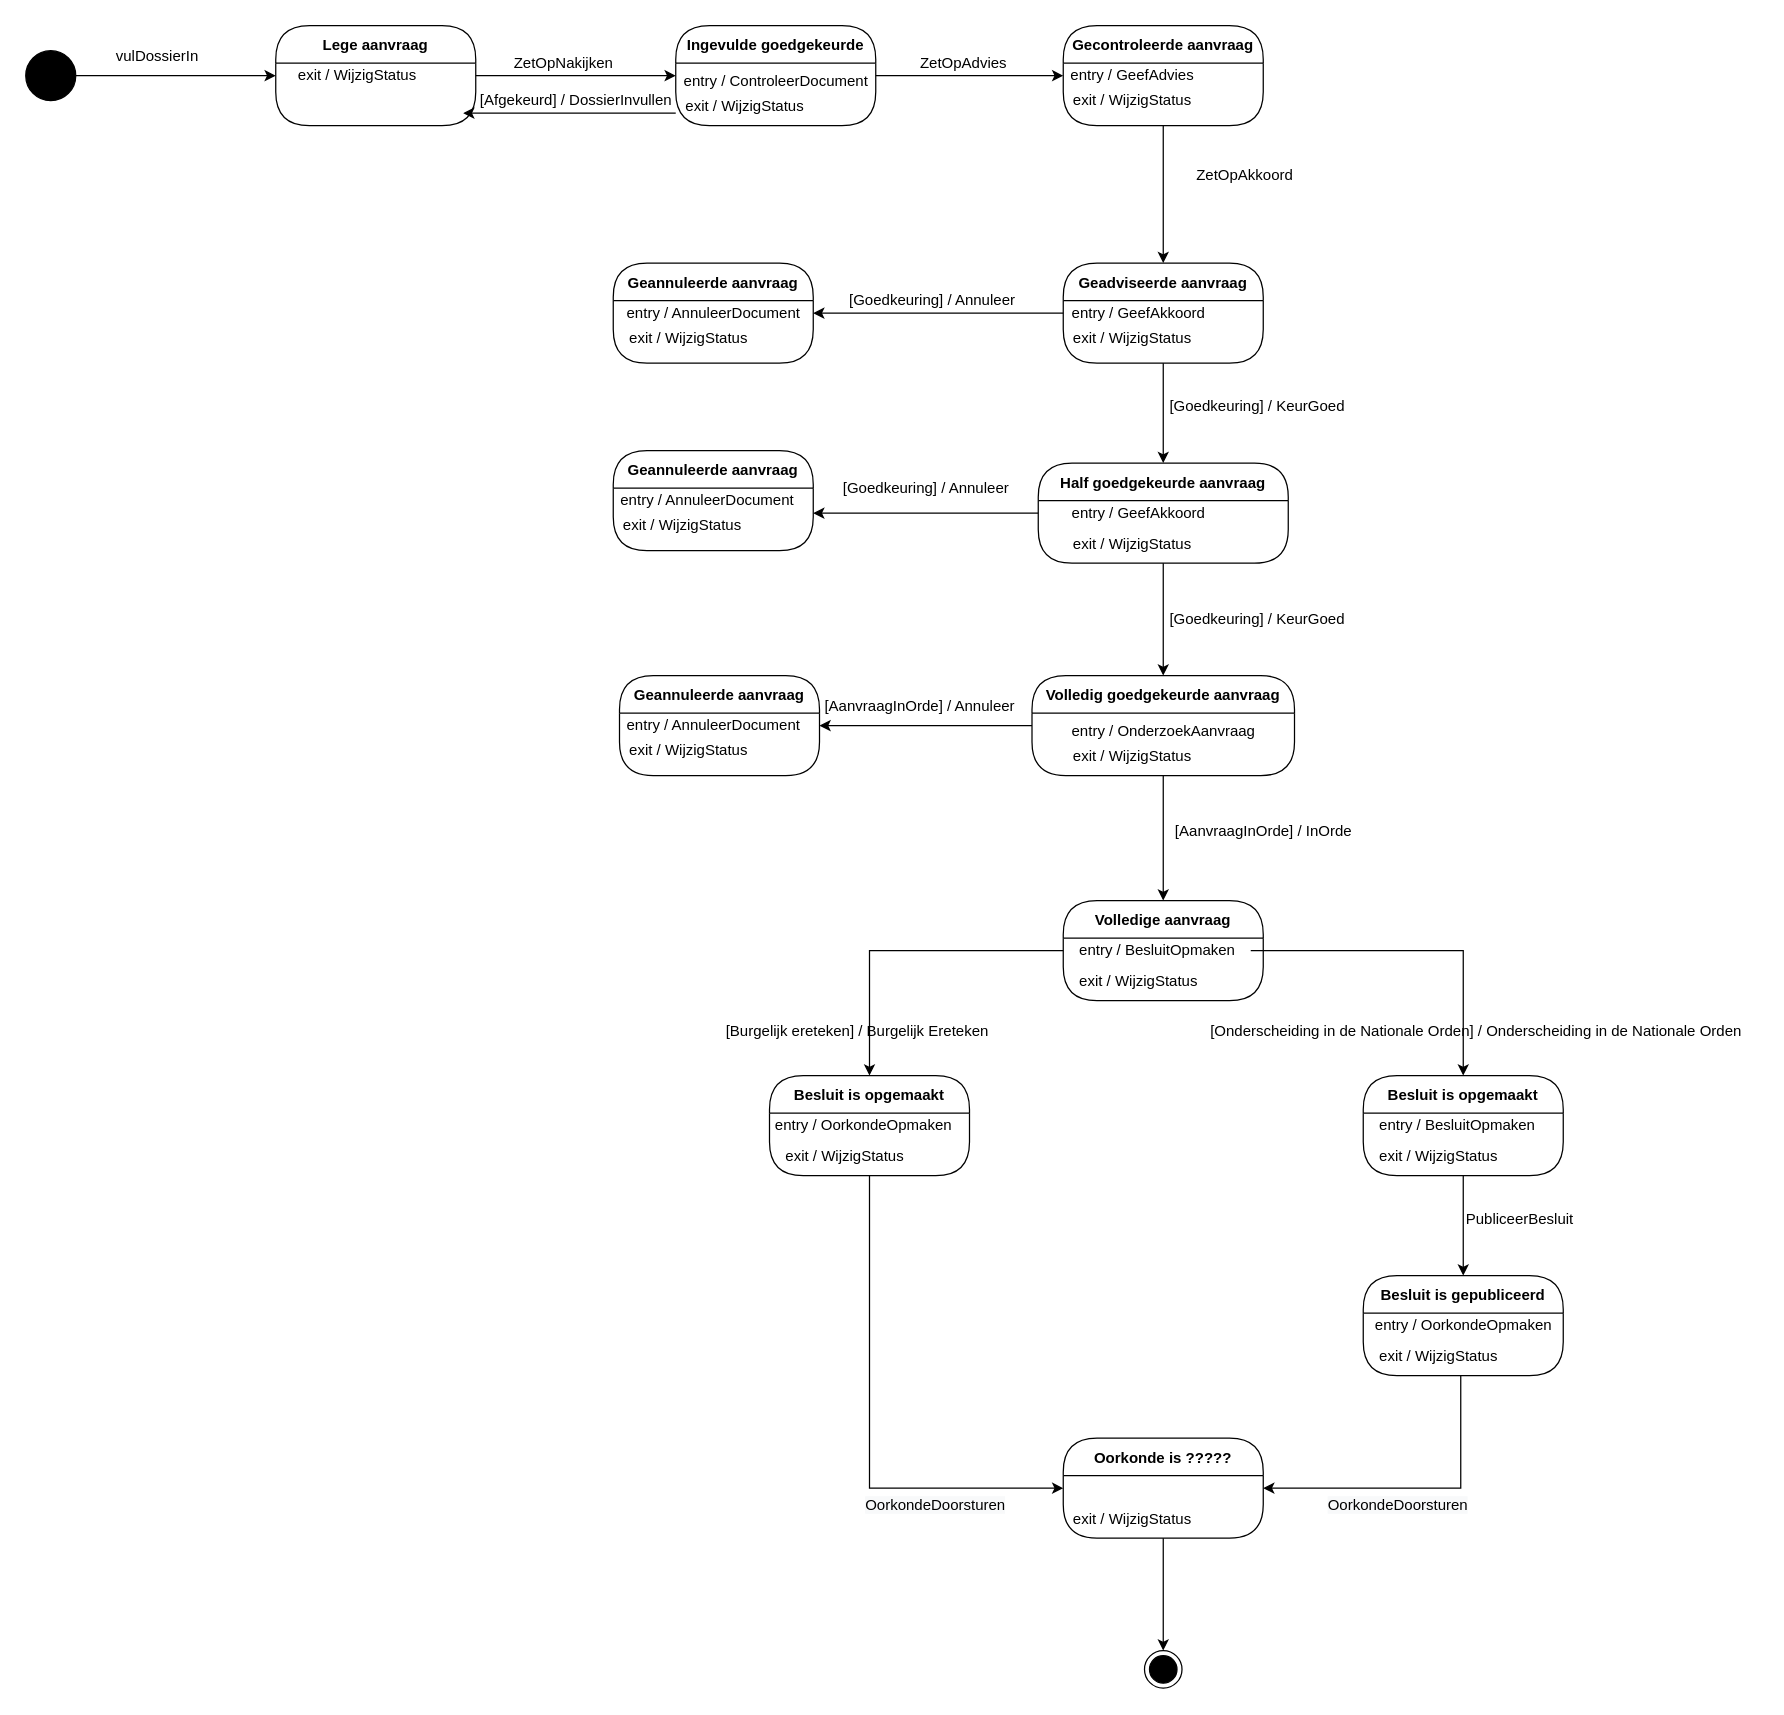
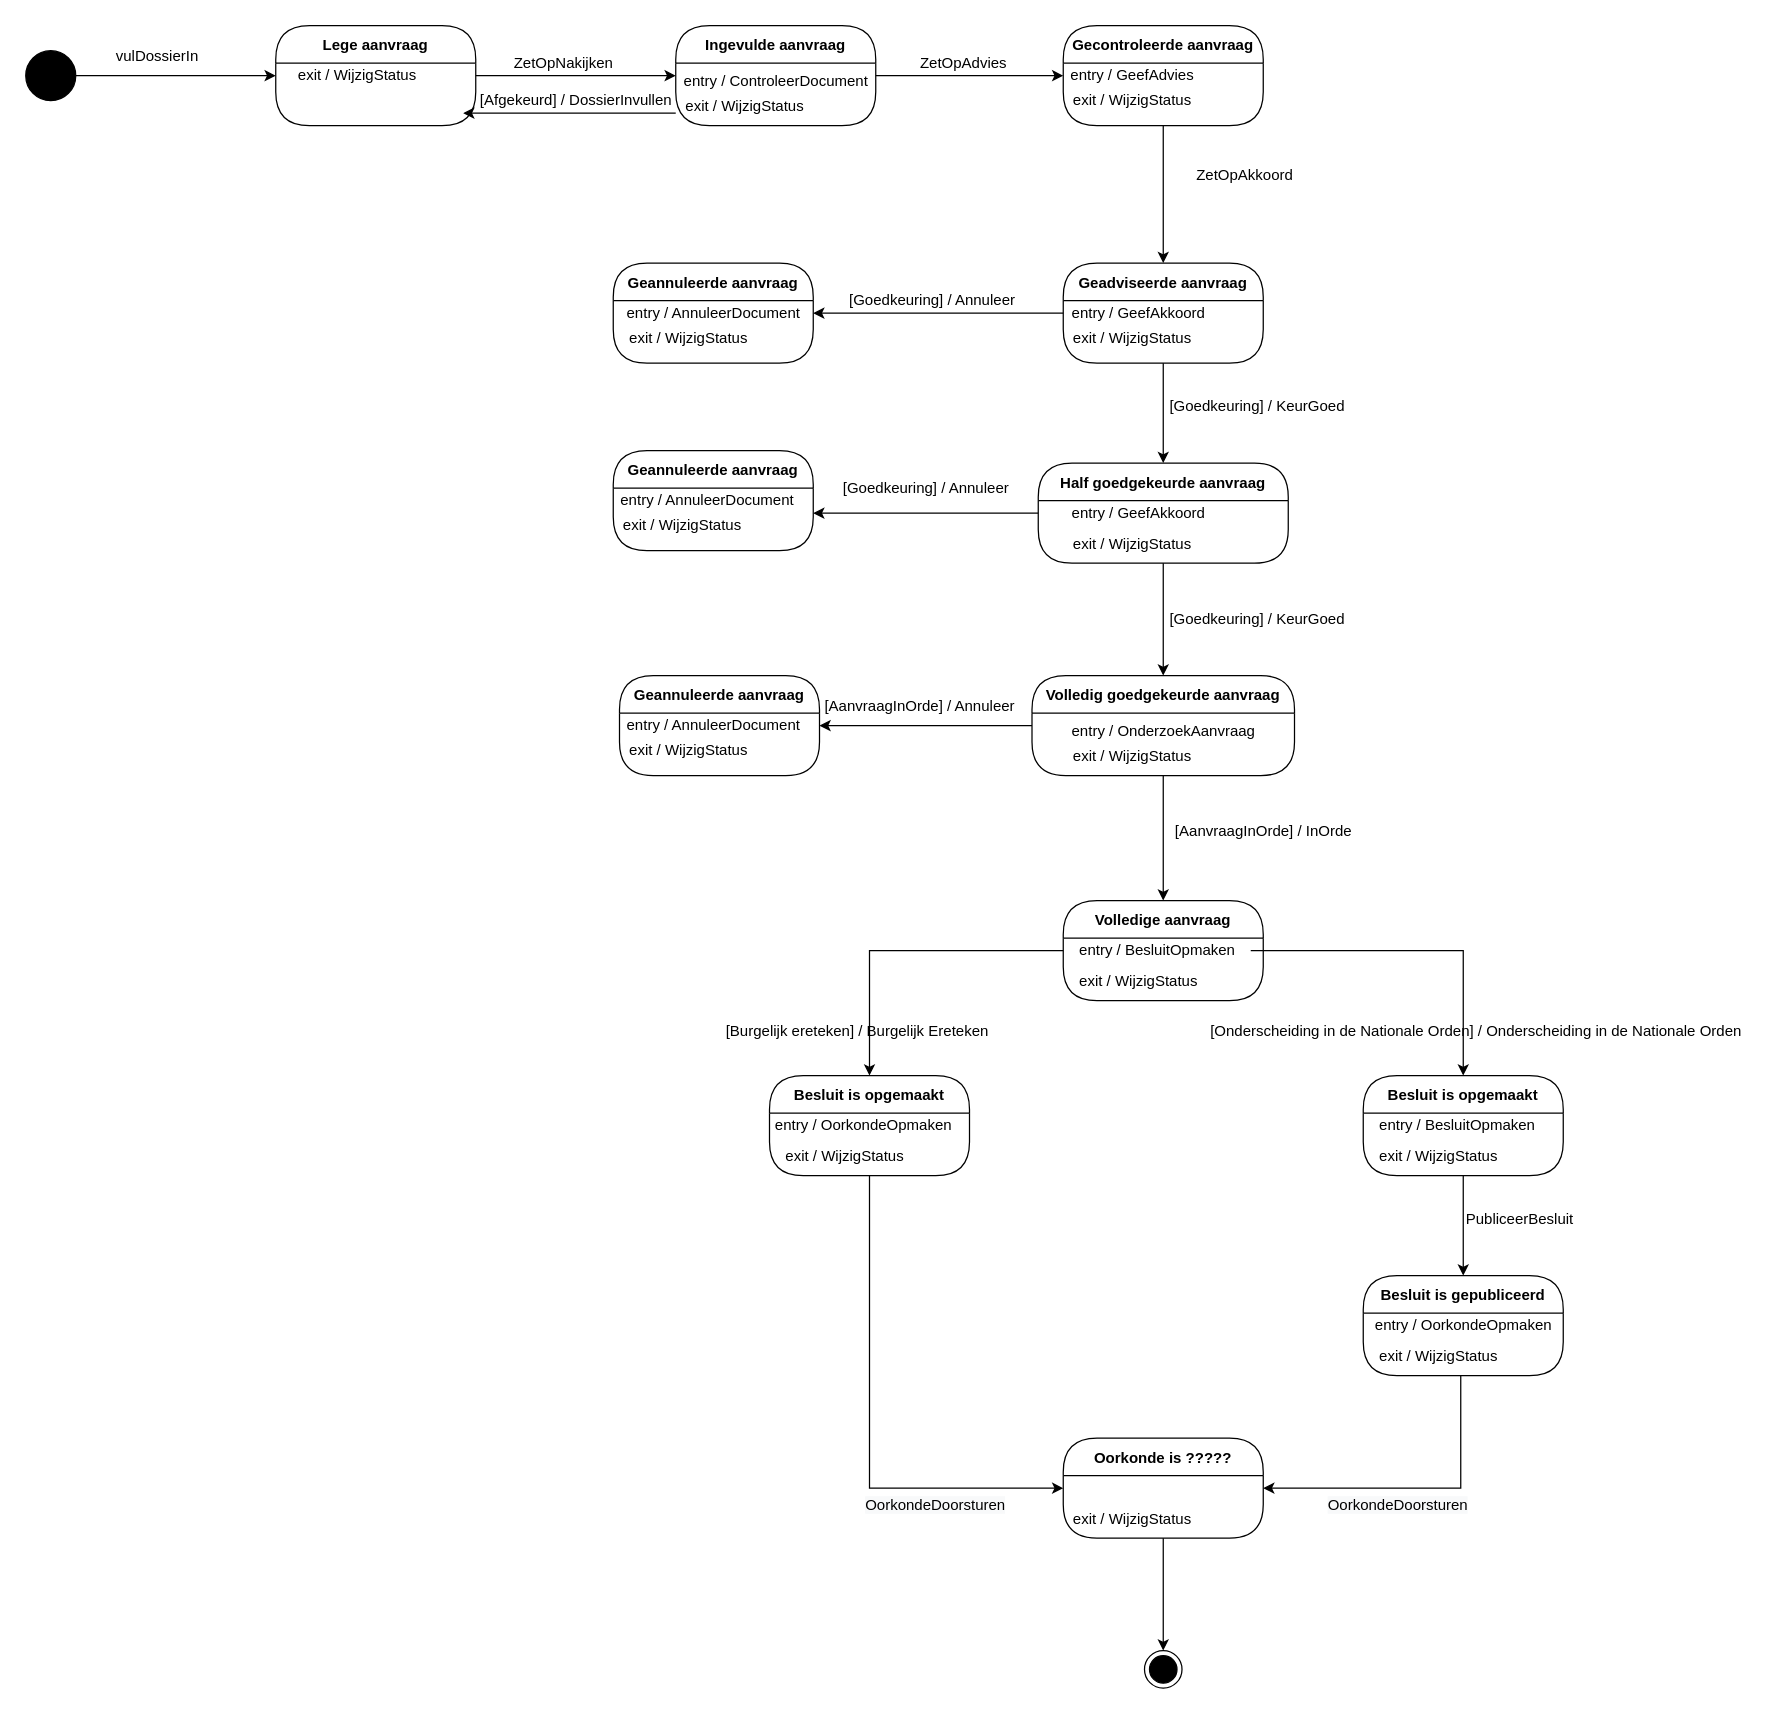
(775, 45) -> (775, 45)
